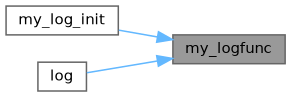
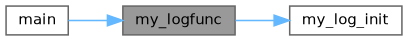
(138, 34) -> (255, 20)
(62, 77) -> (37, 20)
